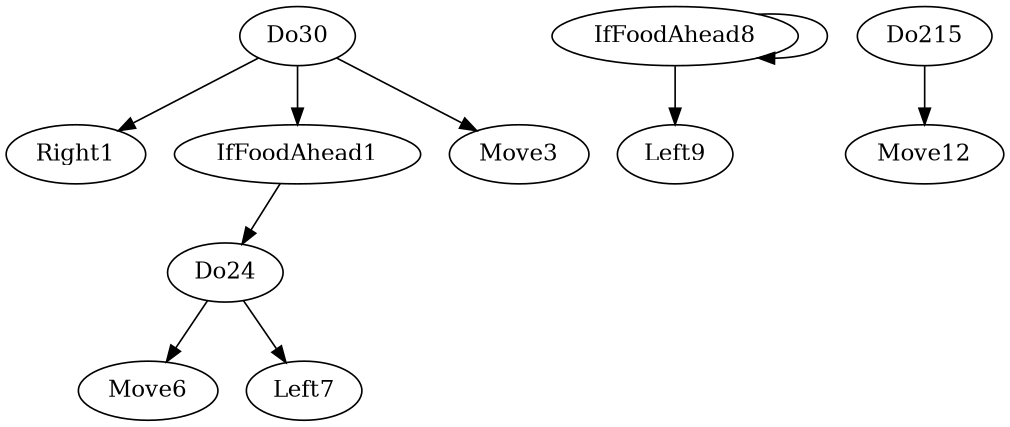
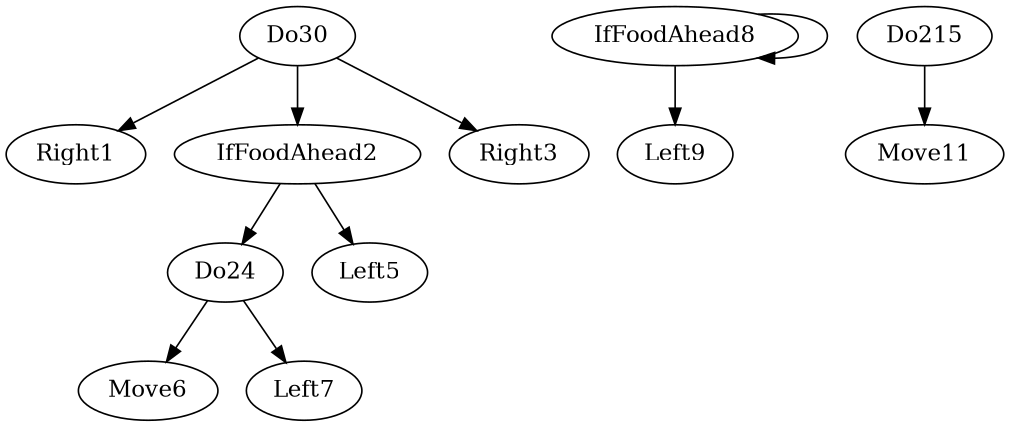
(298, 154) -> (298, 154)
(519, 154) -> (519, 154)
(925, 154) -> (925, 154)
none -> (370, 273)
